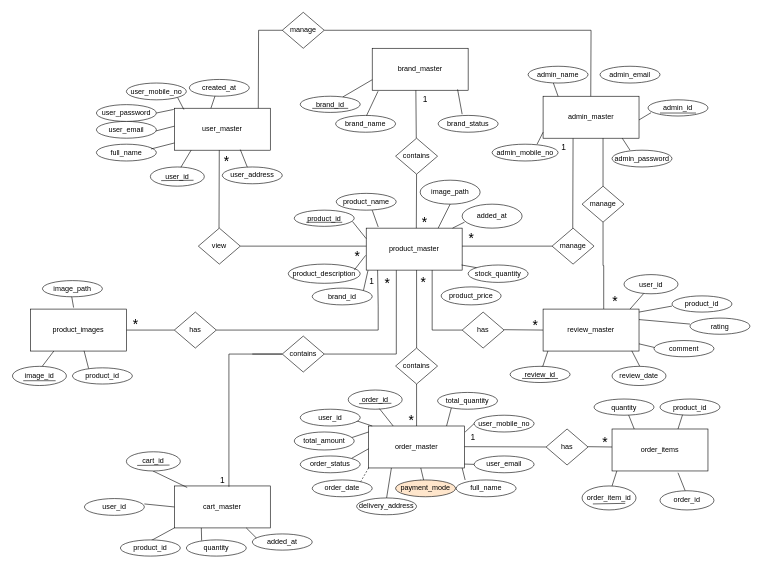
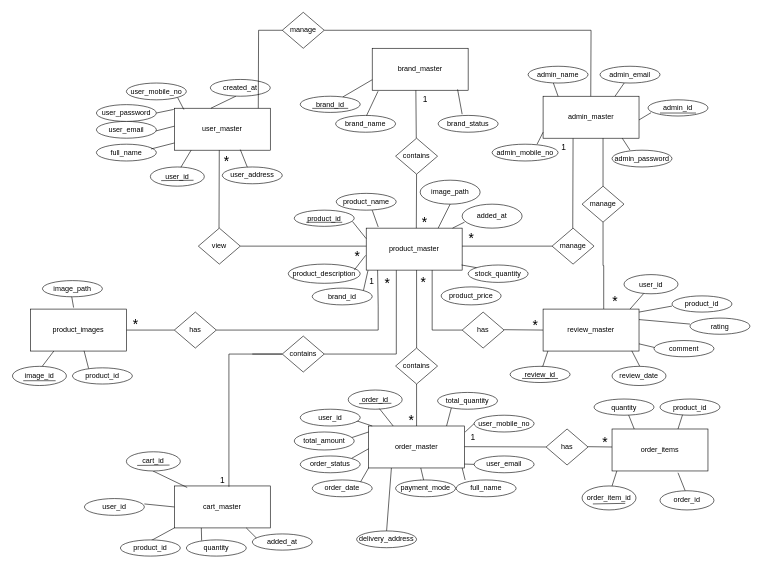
(219, 88) -> (240, 88)
none -> (620, 90)
(365, 474) -> (365, 474)
(426, 489) -> (426, 489)
(387, 507) -> (387, 540)
